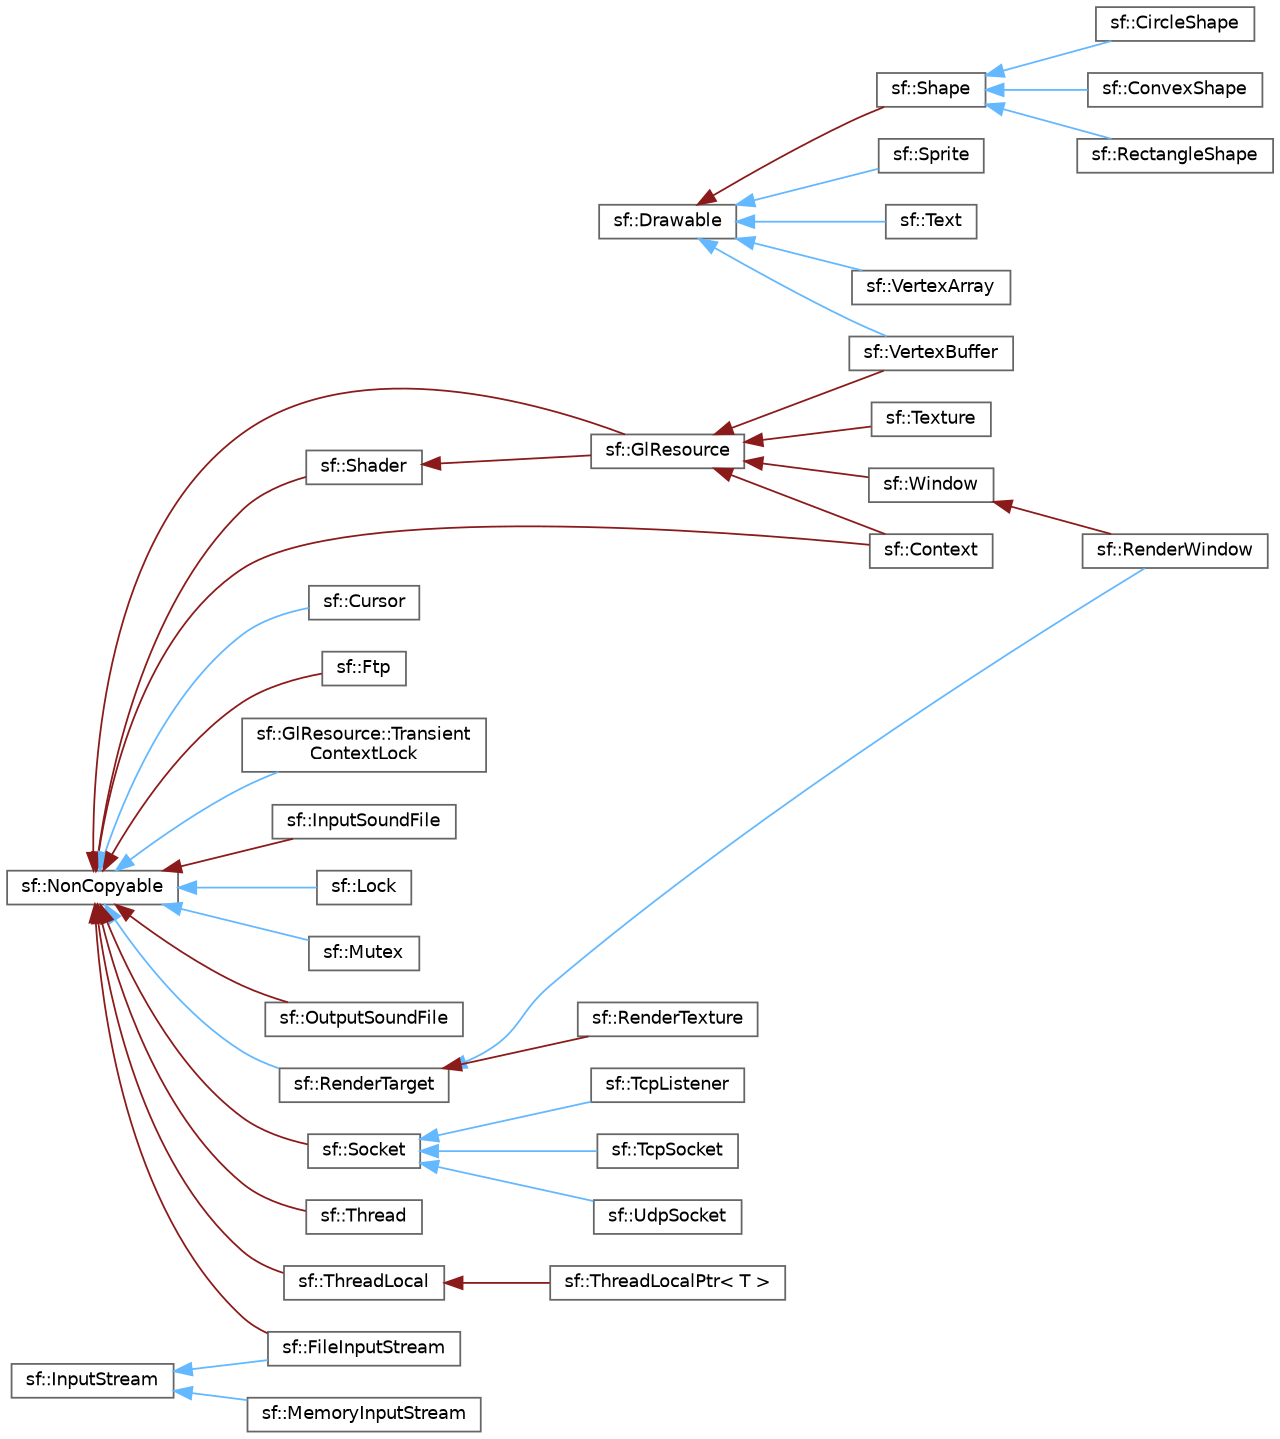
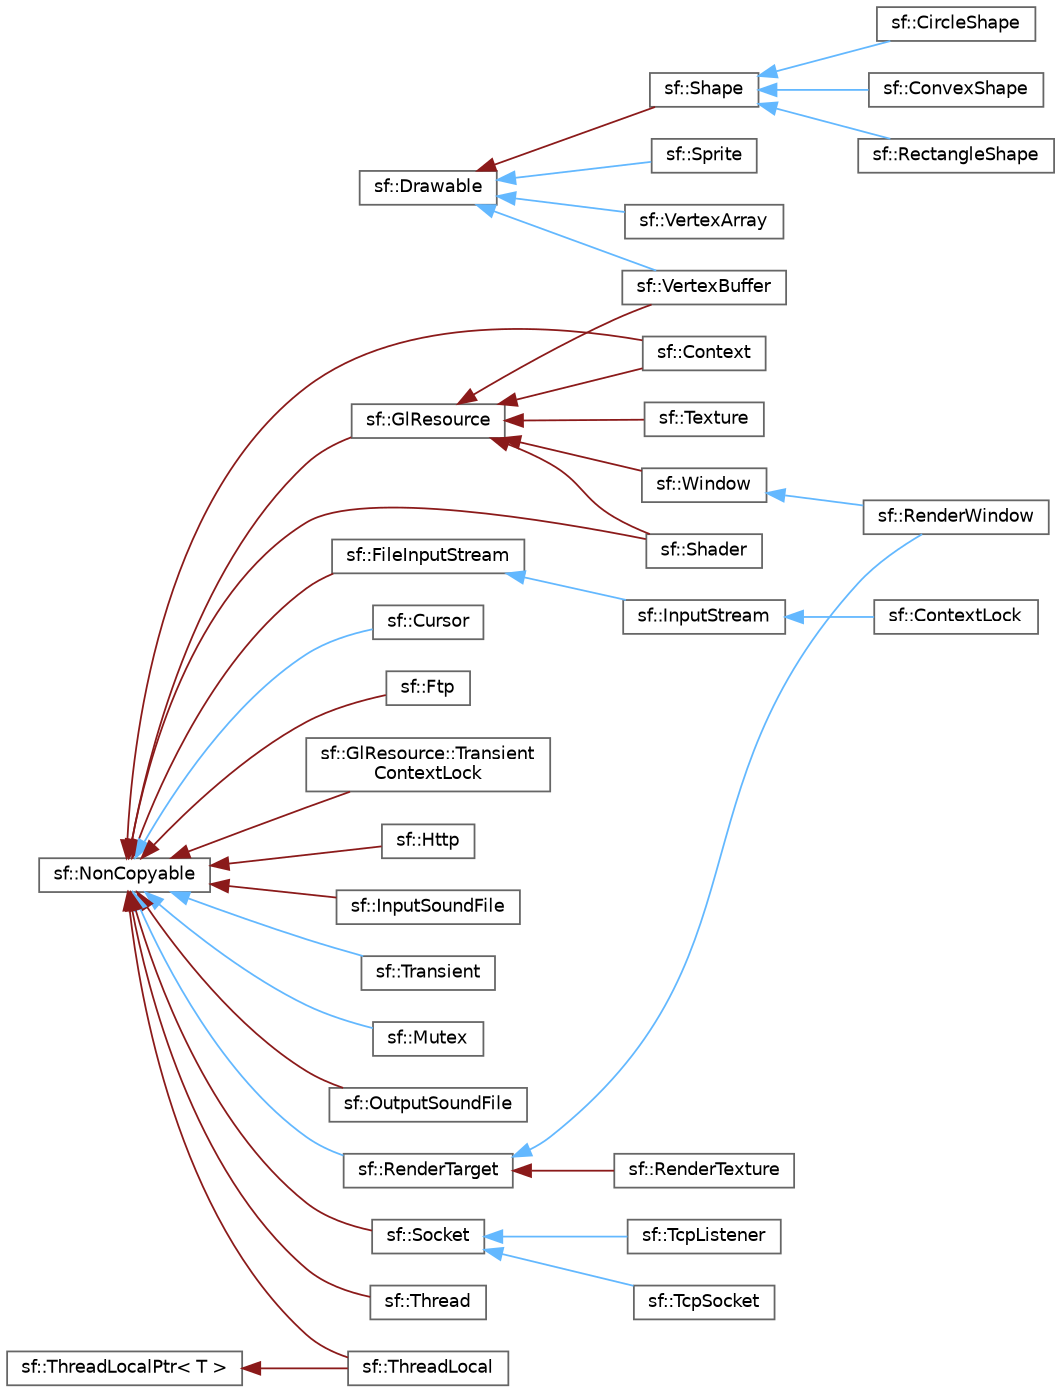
(931, 222) -> none
(516, 459) -> (580, 488)
(1061, 520) -> (824, 500)
(202, 811) -> (269, 821)
none -> (428, 841)
(364, 888) -> (428, 973)
(668, 1217) -> none
(506, 1283) -> (304, 1368)
(230, 1365) -> (575, 589)
(364, 1415) -> (956, 617)
